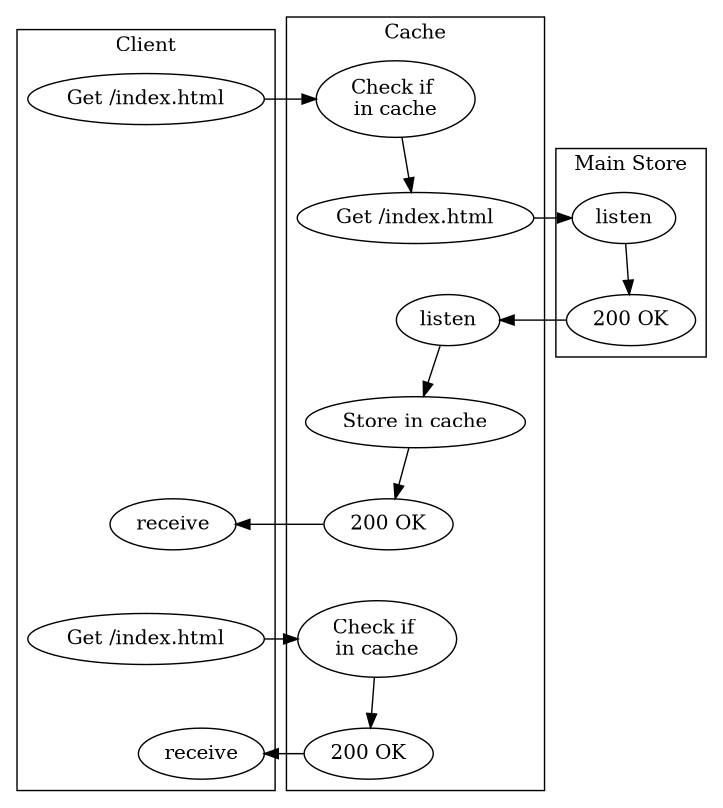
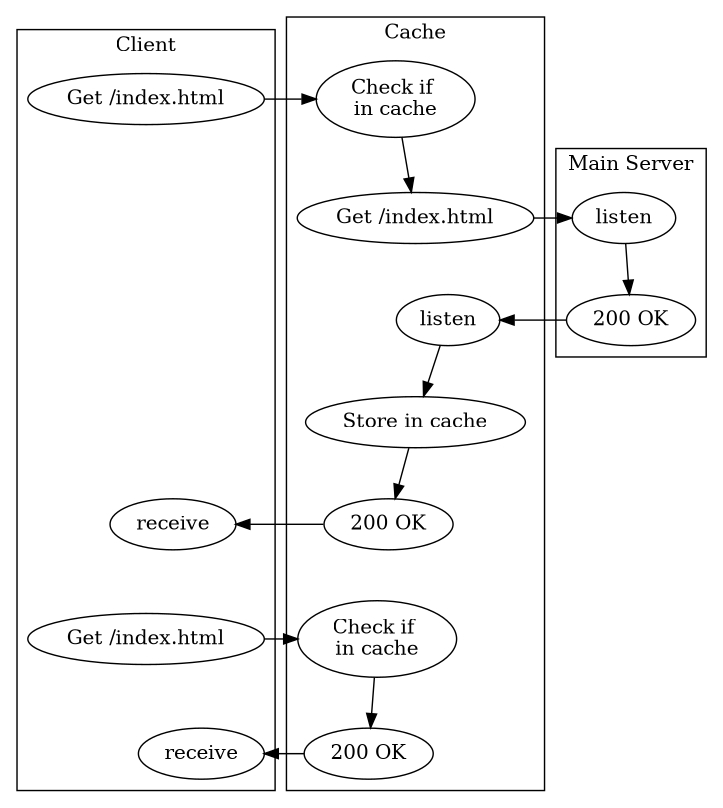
(631, 165) -> (631, 165)
